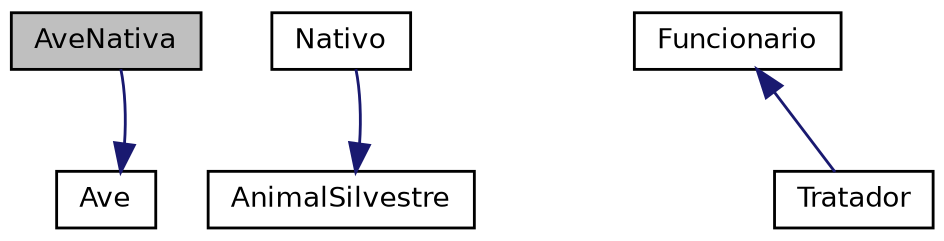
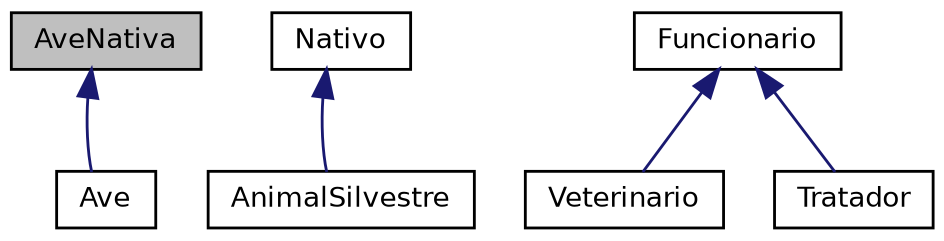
(125, 106) -> (87, 135)
(360, 106) -> (322, 135)
none -> (624, 200)
